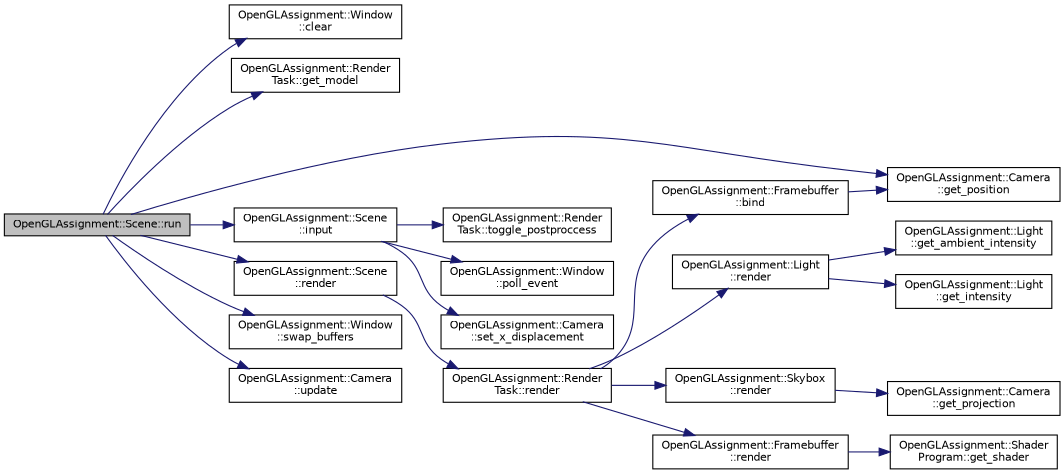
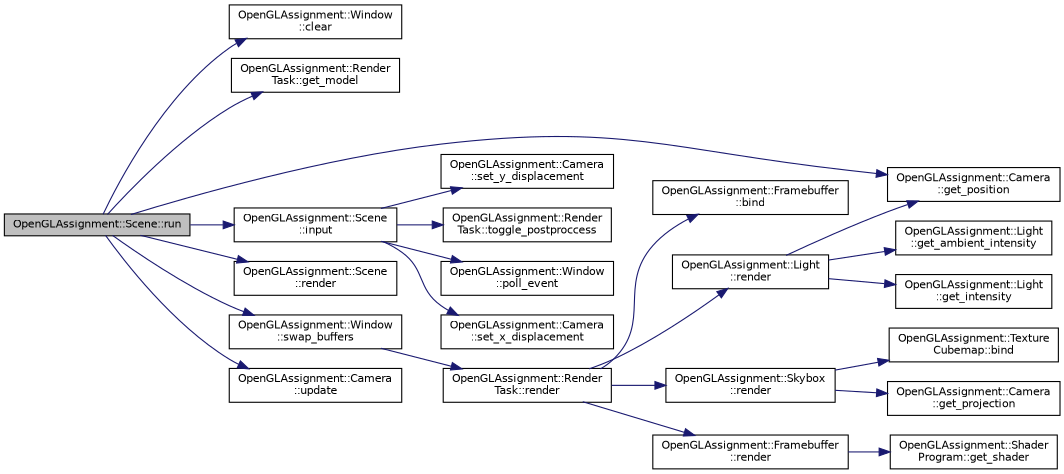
none -> (527, 171)
(862, 191) -> (846, 228)
(419, 326) -> (416, 357)
none -> (974, 345)
